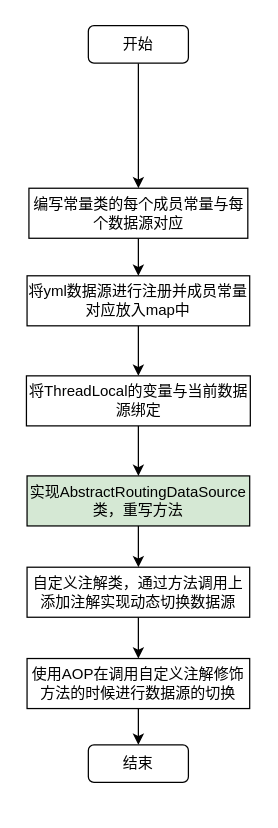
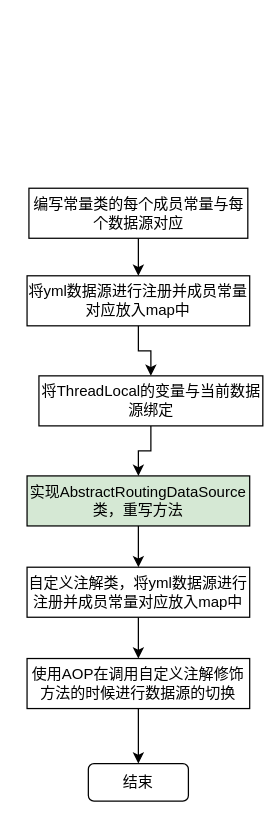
(138, 44) -> none
(138, 121) -> none
(138, 401) -> (151, 401)
(138, 592) -> (138, 592)
(138, 763) -> (138, 782)
